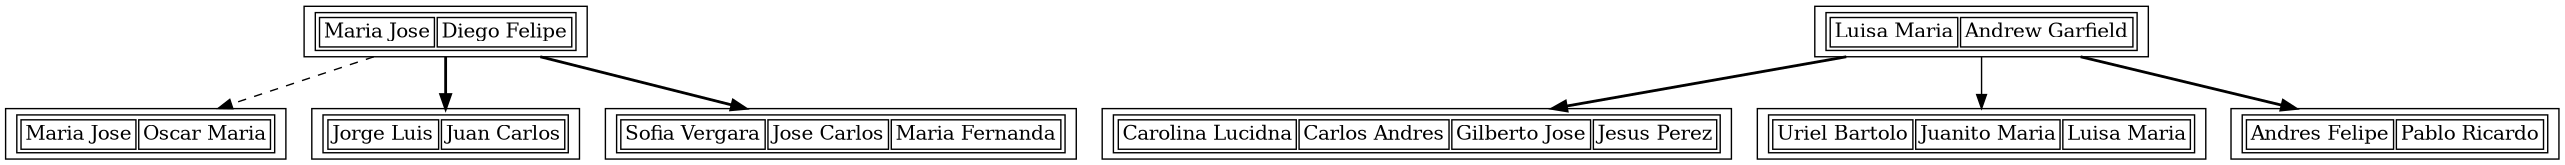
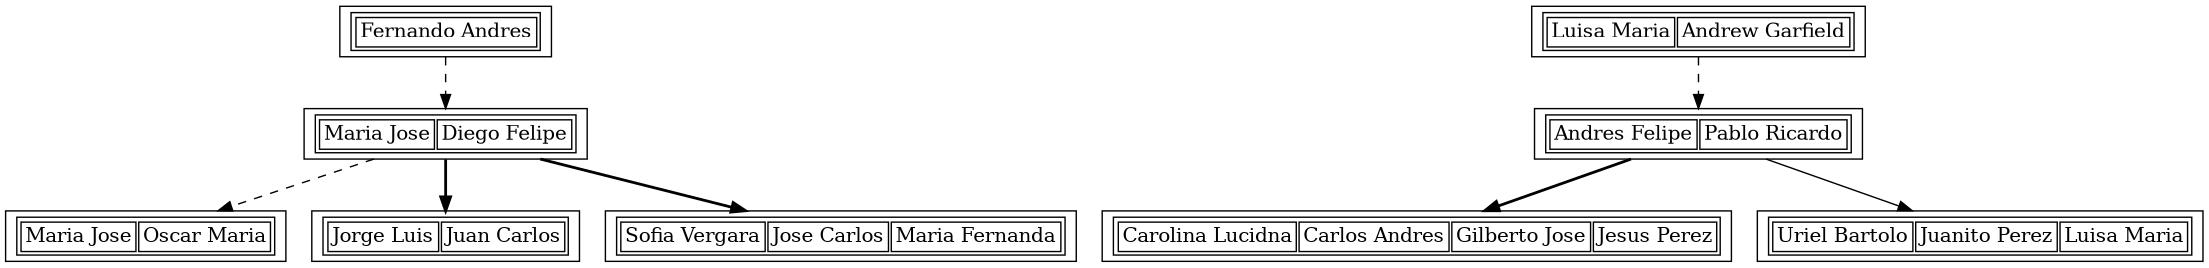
none -> (446, 32)
(1982, 76) -> (1832, 183)
(1707, 81) -> (1565, 183)
(2181, 81) -> (1698, 76)
(1988, 134) -> (1986, 236)
